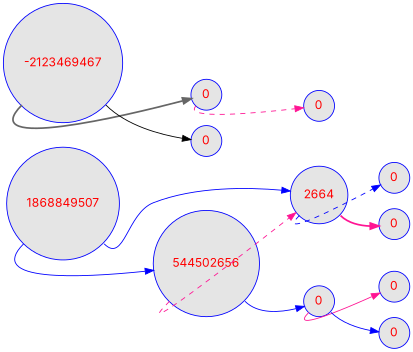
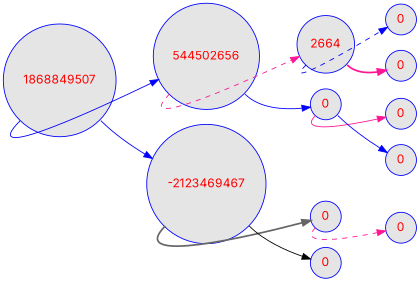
(181, 195) -> (122, 139)
